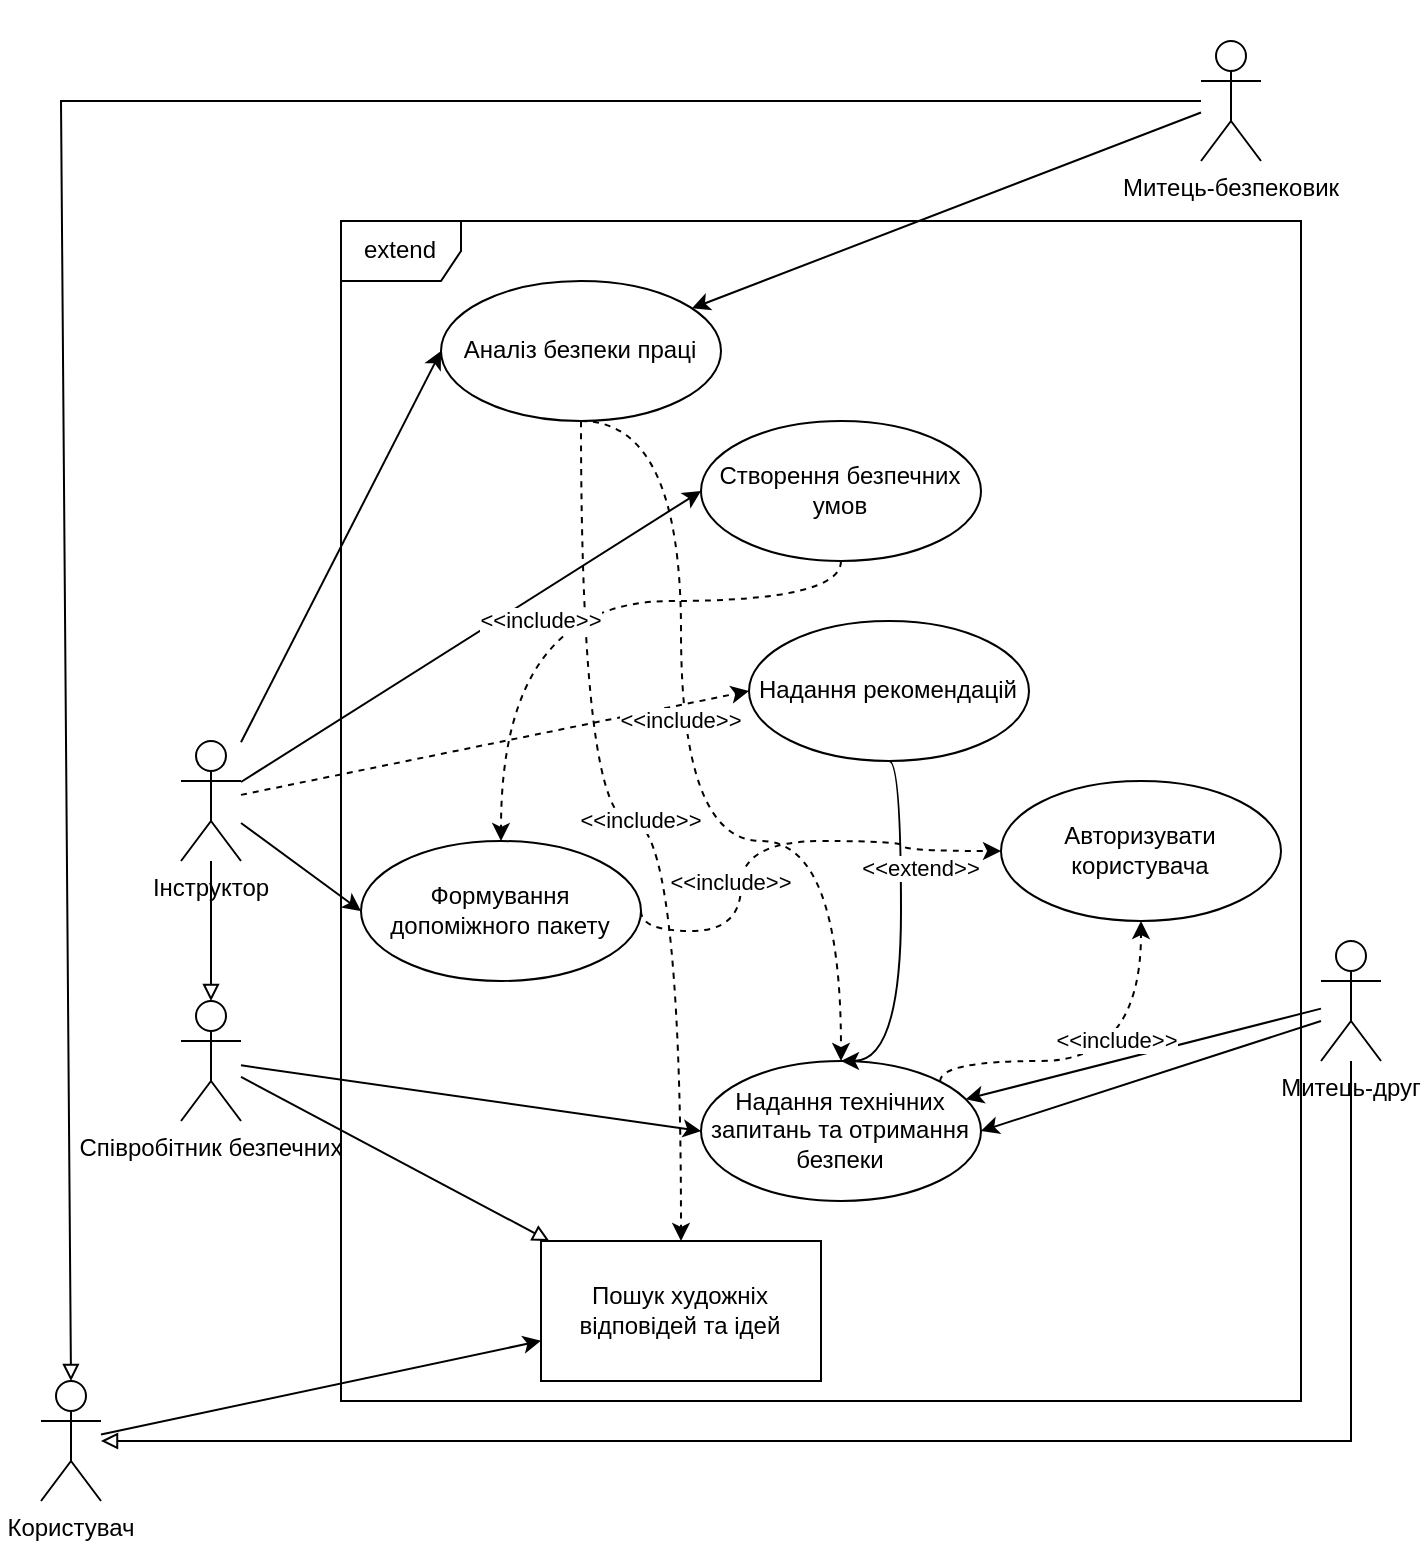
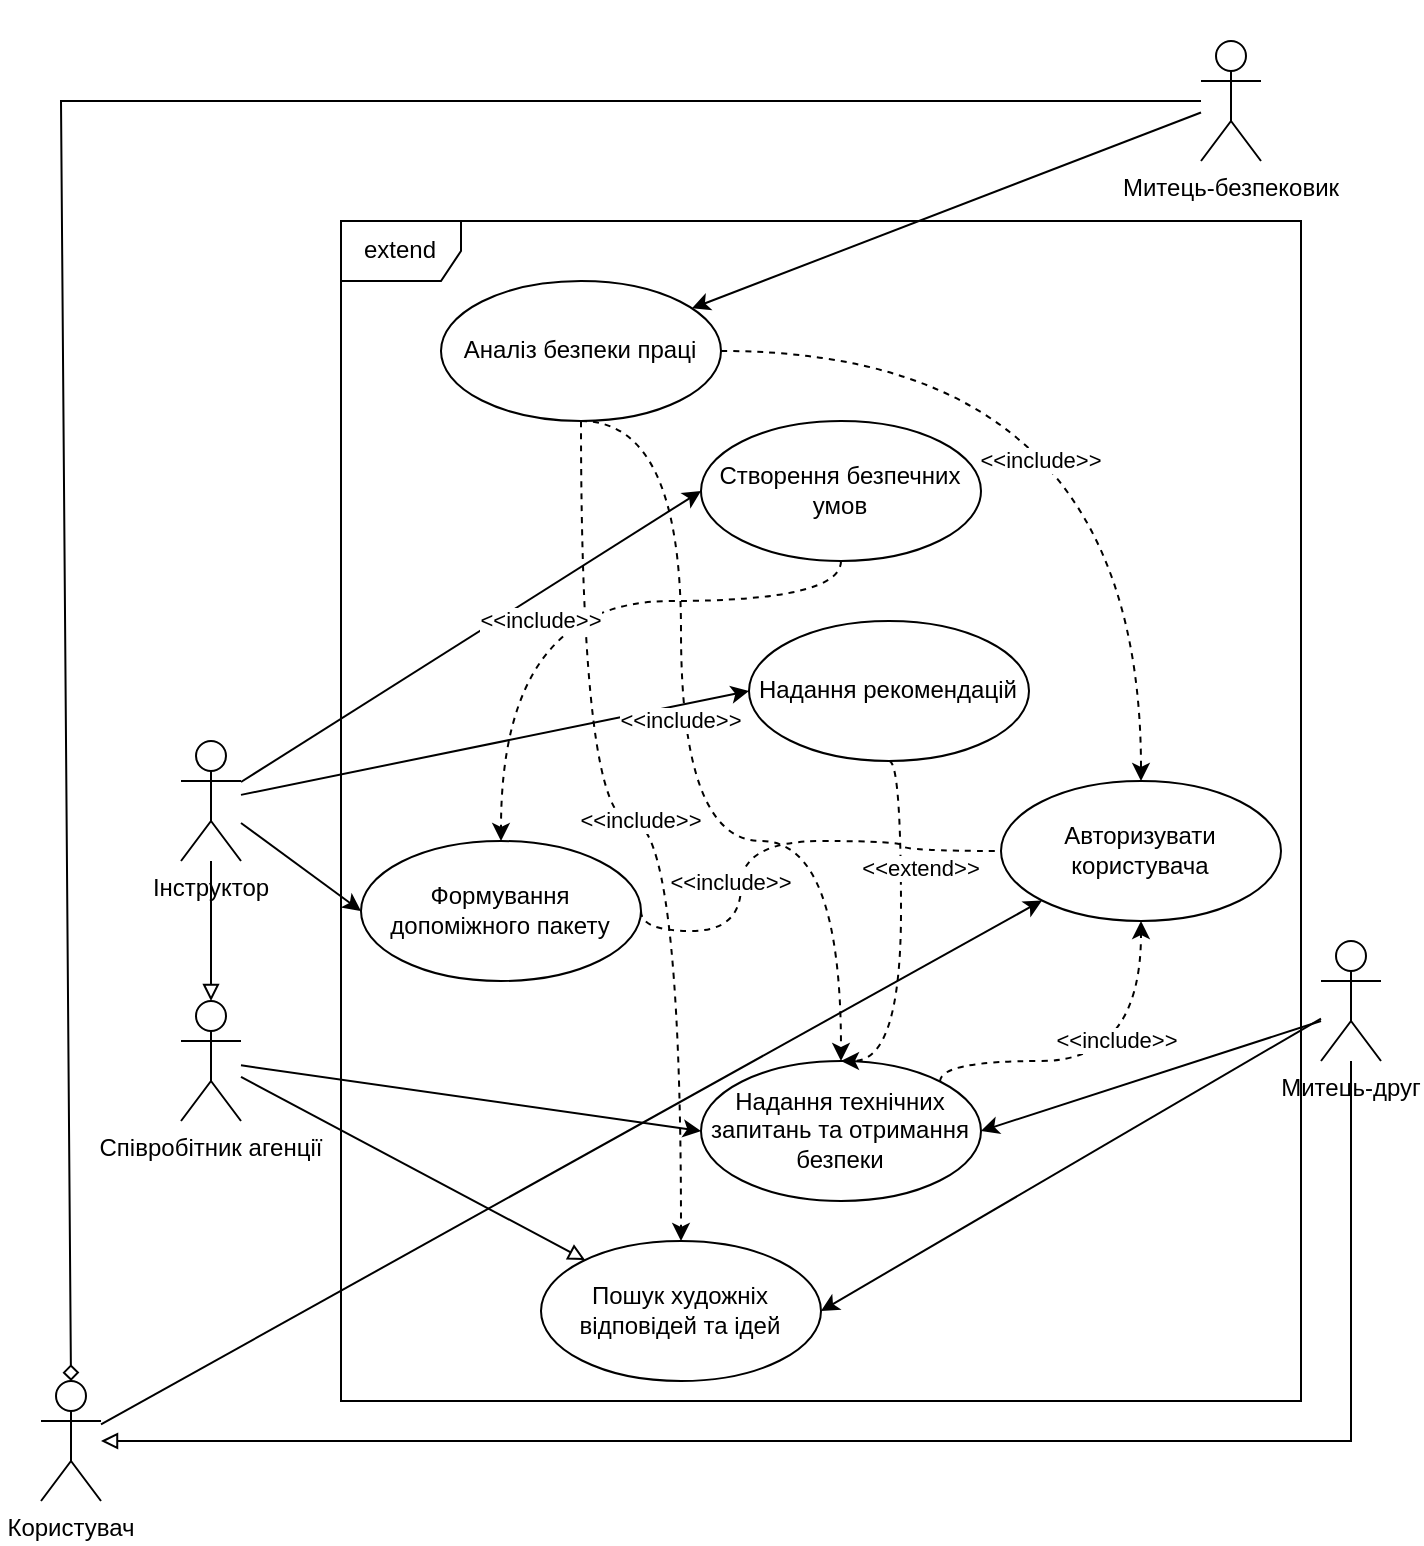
none -> (1036, 455)
(289, 649) -> none
(424, 757) -> (424, 757)
(986, 851) -> (993, 851)
(901, 928) -> (901, 928)
(1063, 1075) -> (1065, 1168)
(212, 1149) -> (212, 1149)
(681, 1311) -> (681, 1311)
(71, 1363) -> (71, 1364)
(314, 1389) -> (219, 1359)
